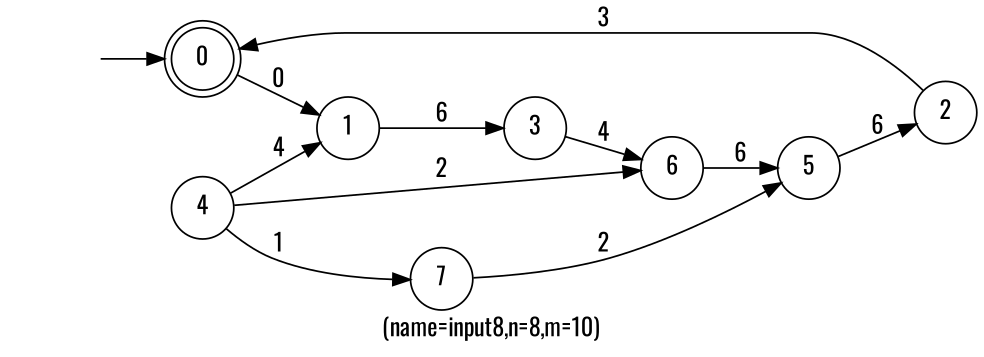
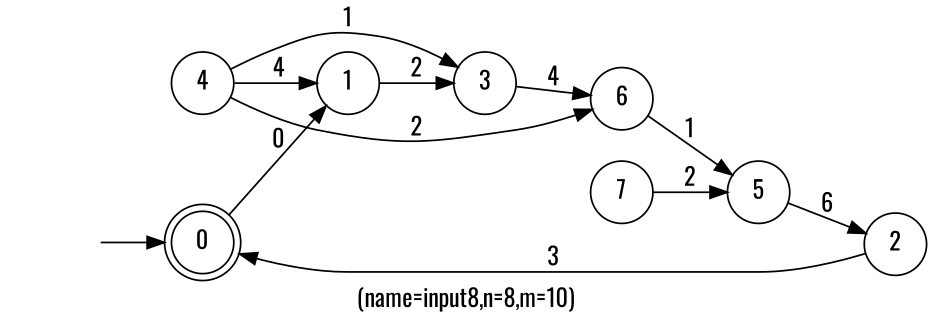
(442, 115) -> (417, 70)
(740, 155) -> (690, 131)
(305, 268) -> (335, 33)
